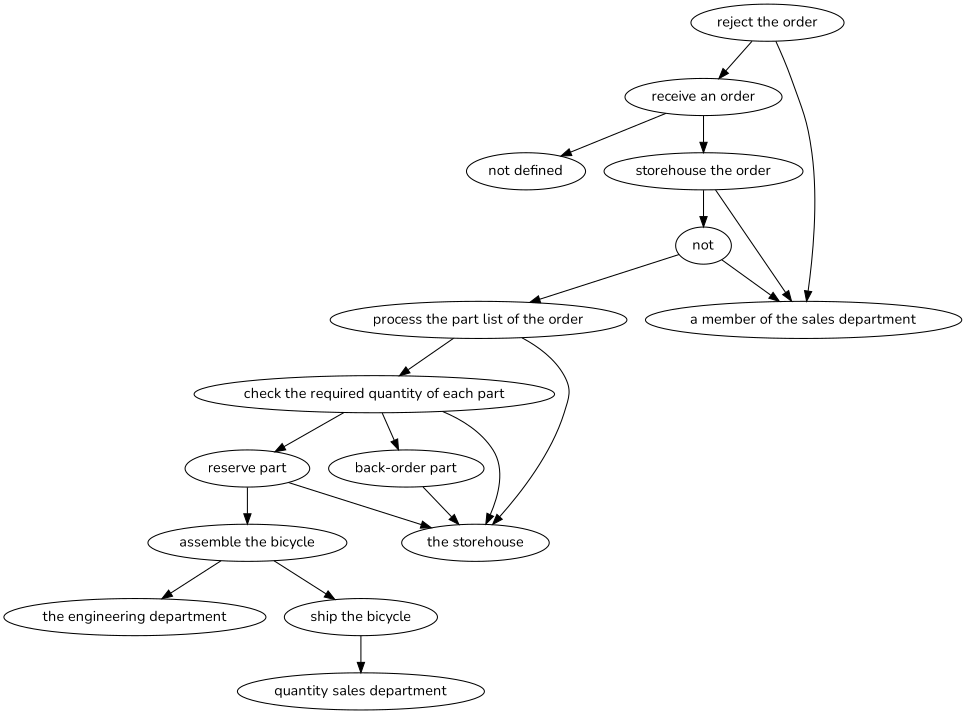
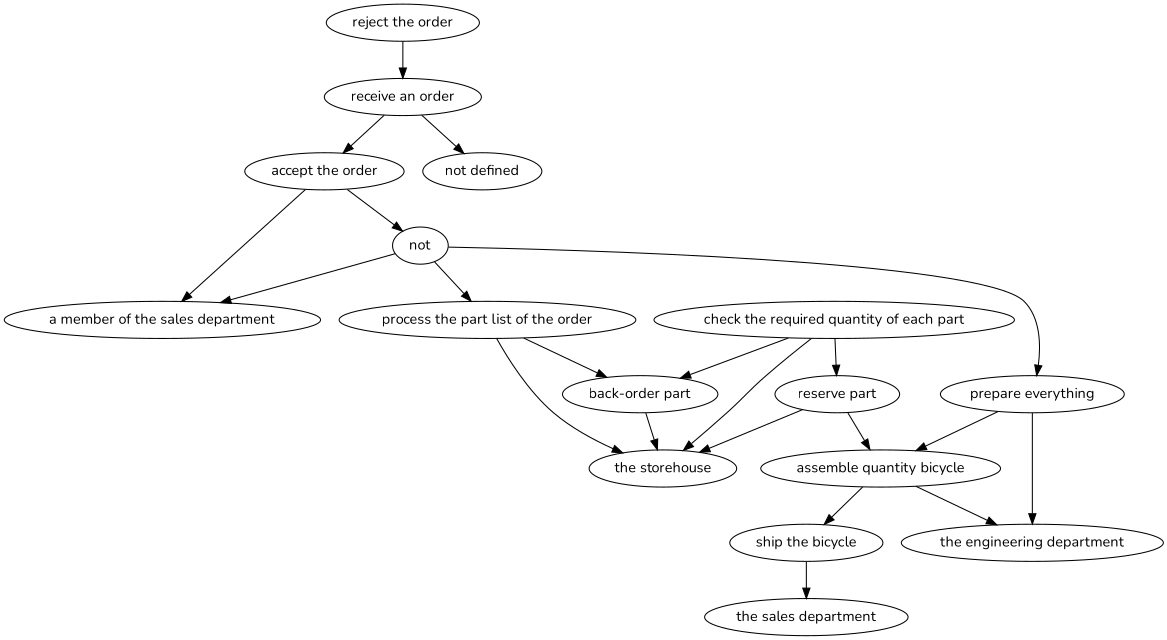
(813, 163) -> none
(704, 171) -> (324, 171)
(431, 354) -> (560, 355)
none -> (1032, 394)
(247, 543) -> (881, 469)
(361, 691) -> (806, 617)
